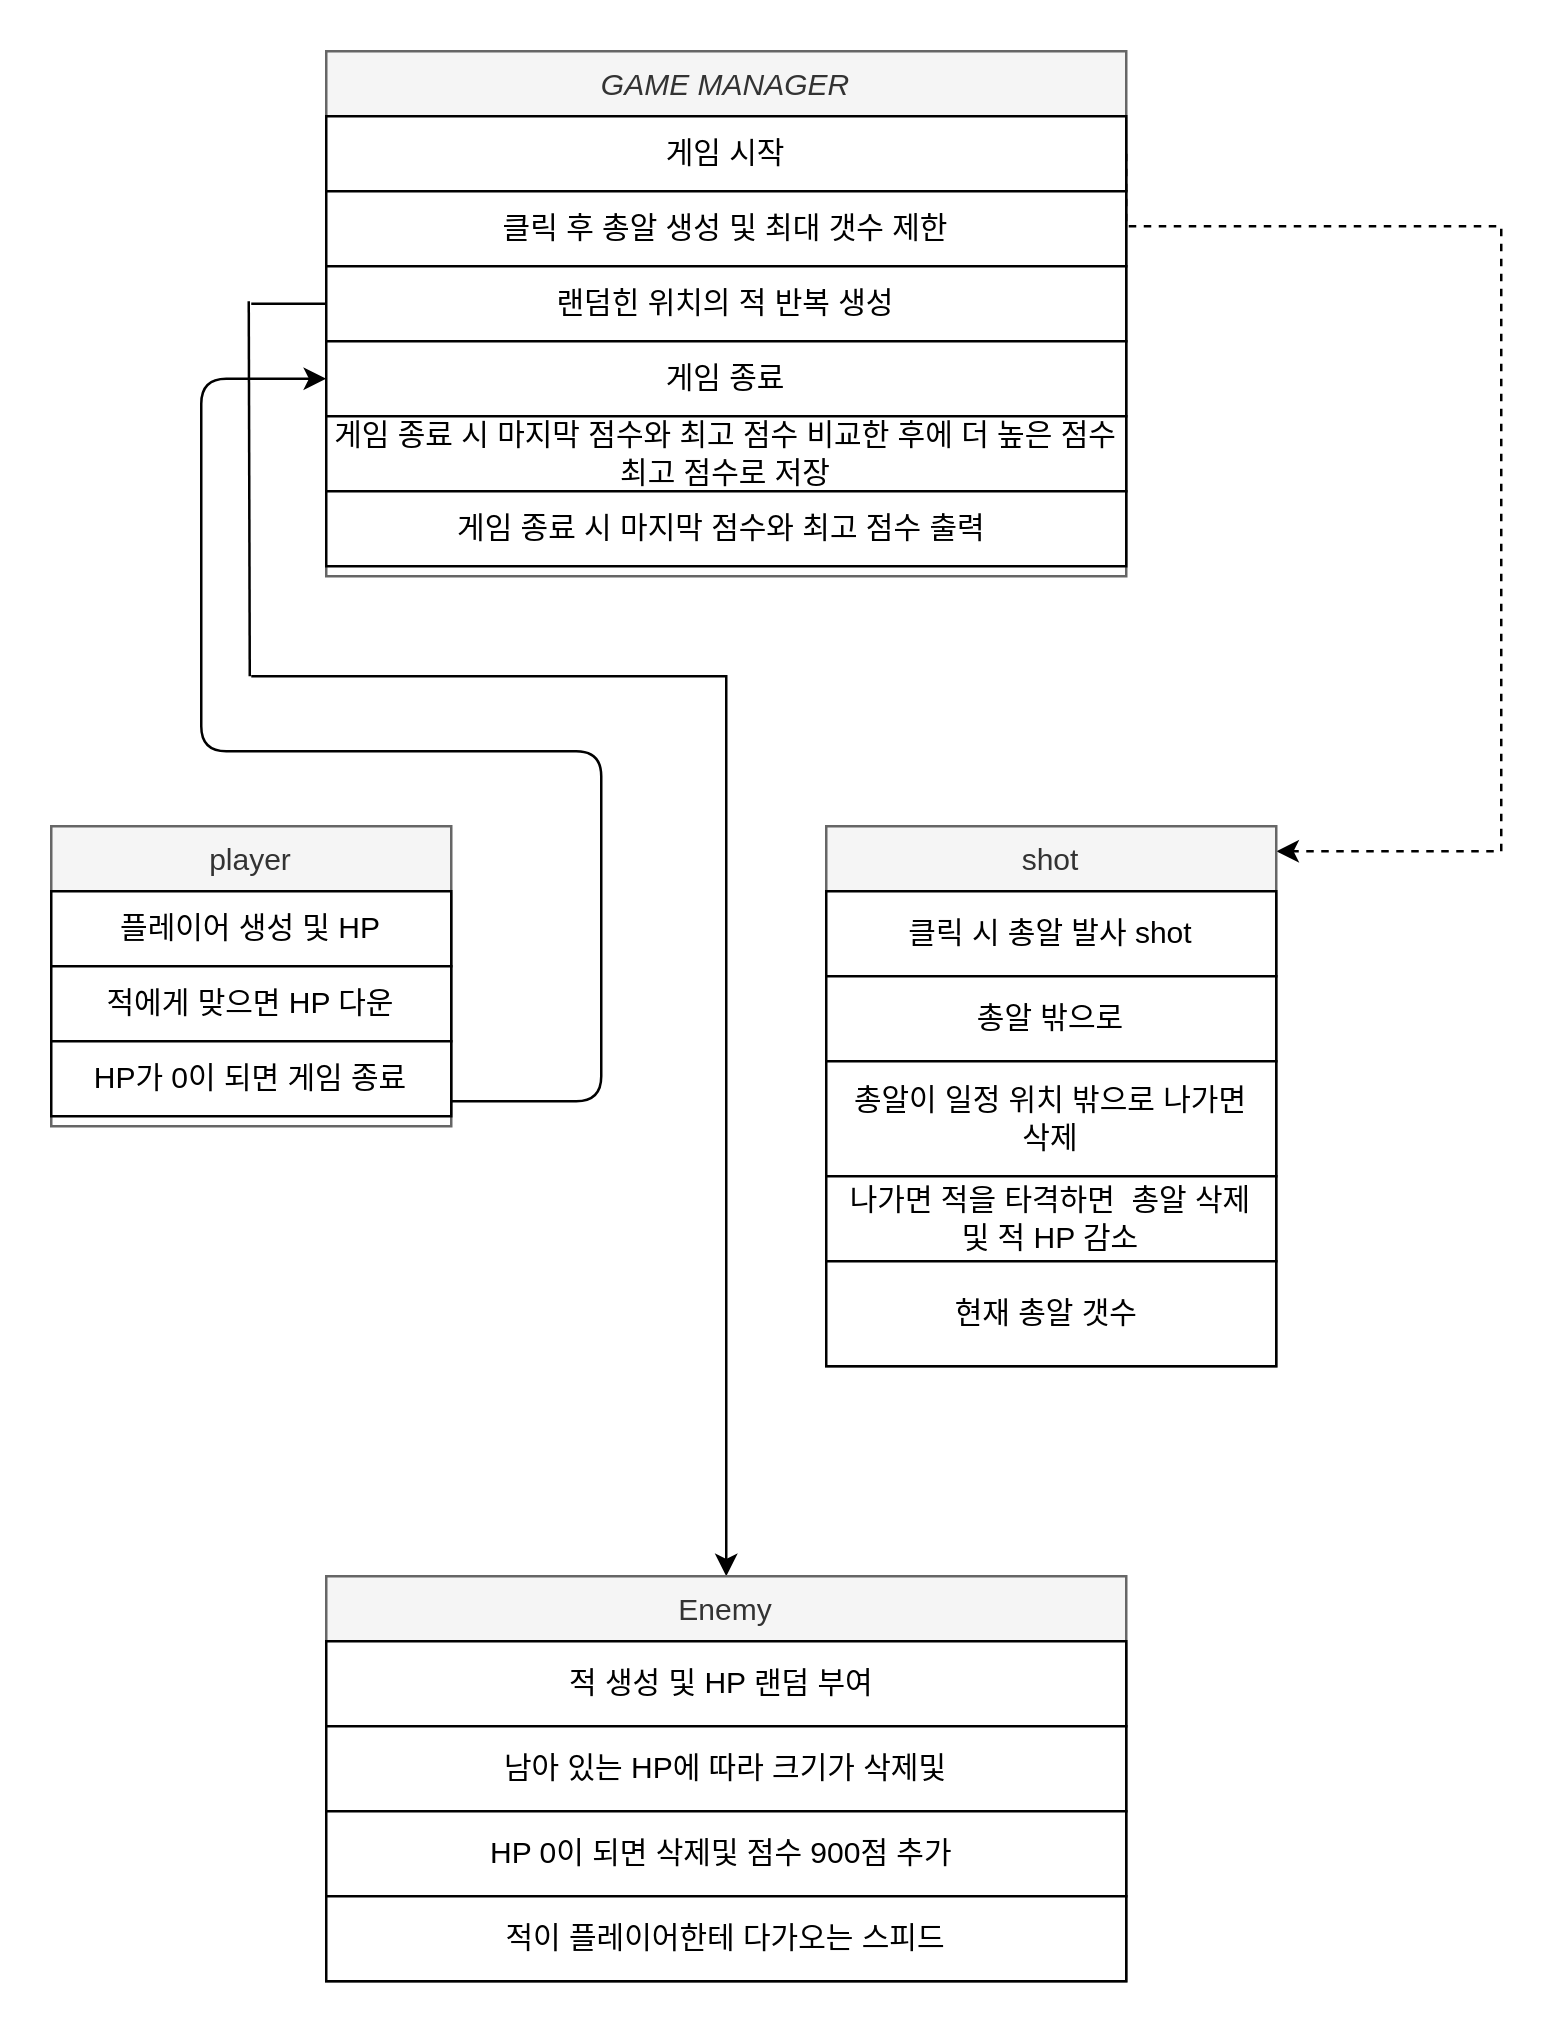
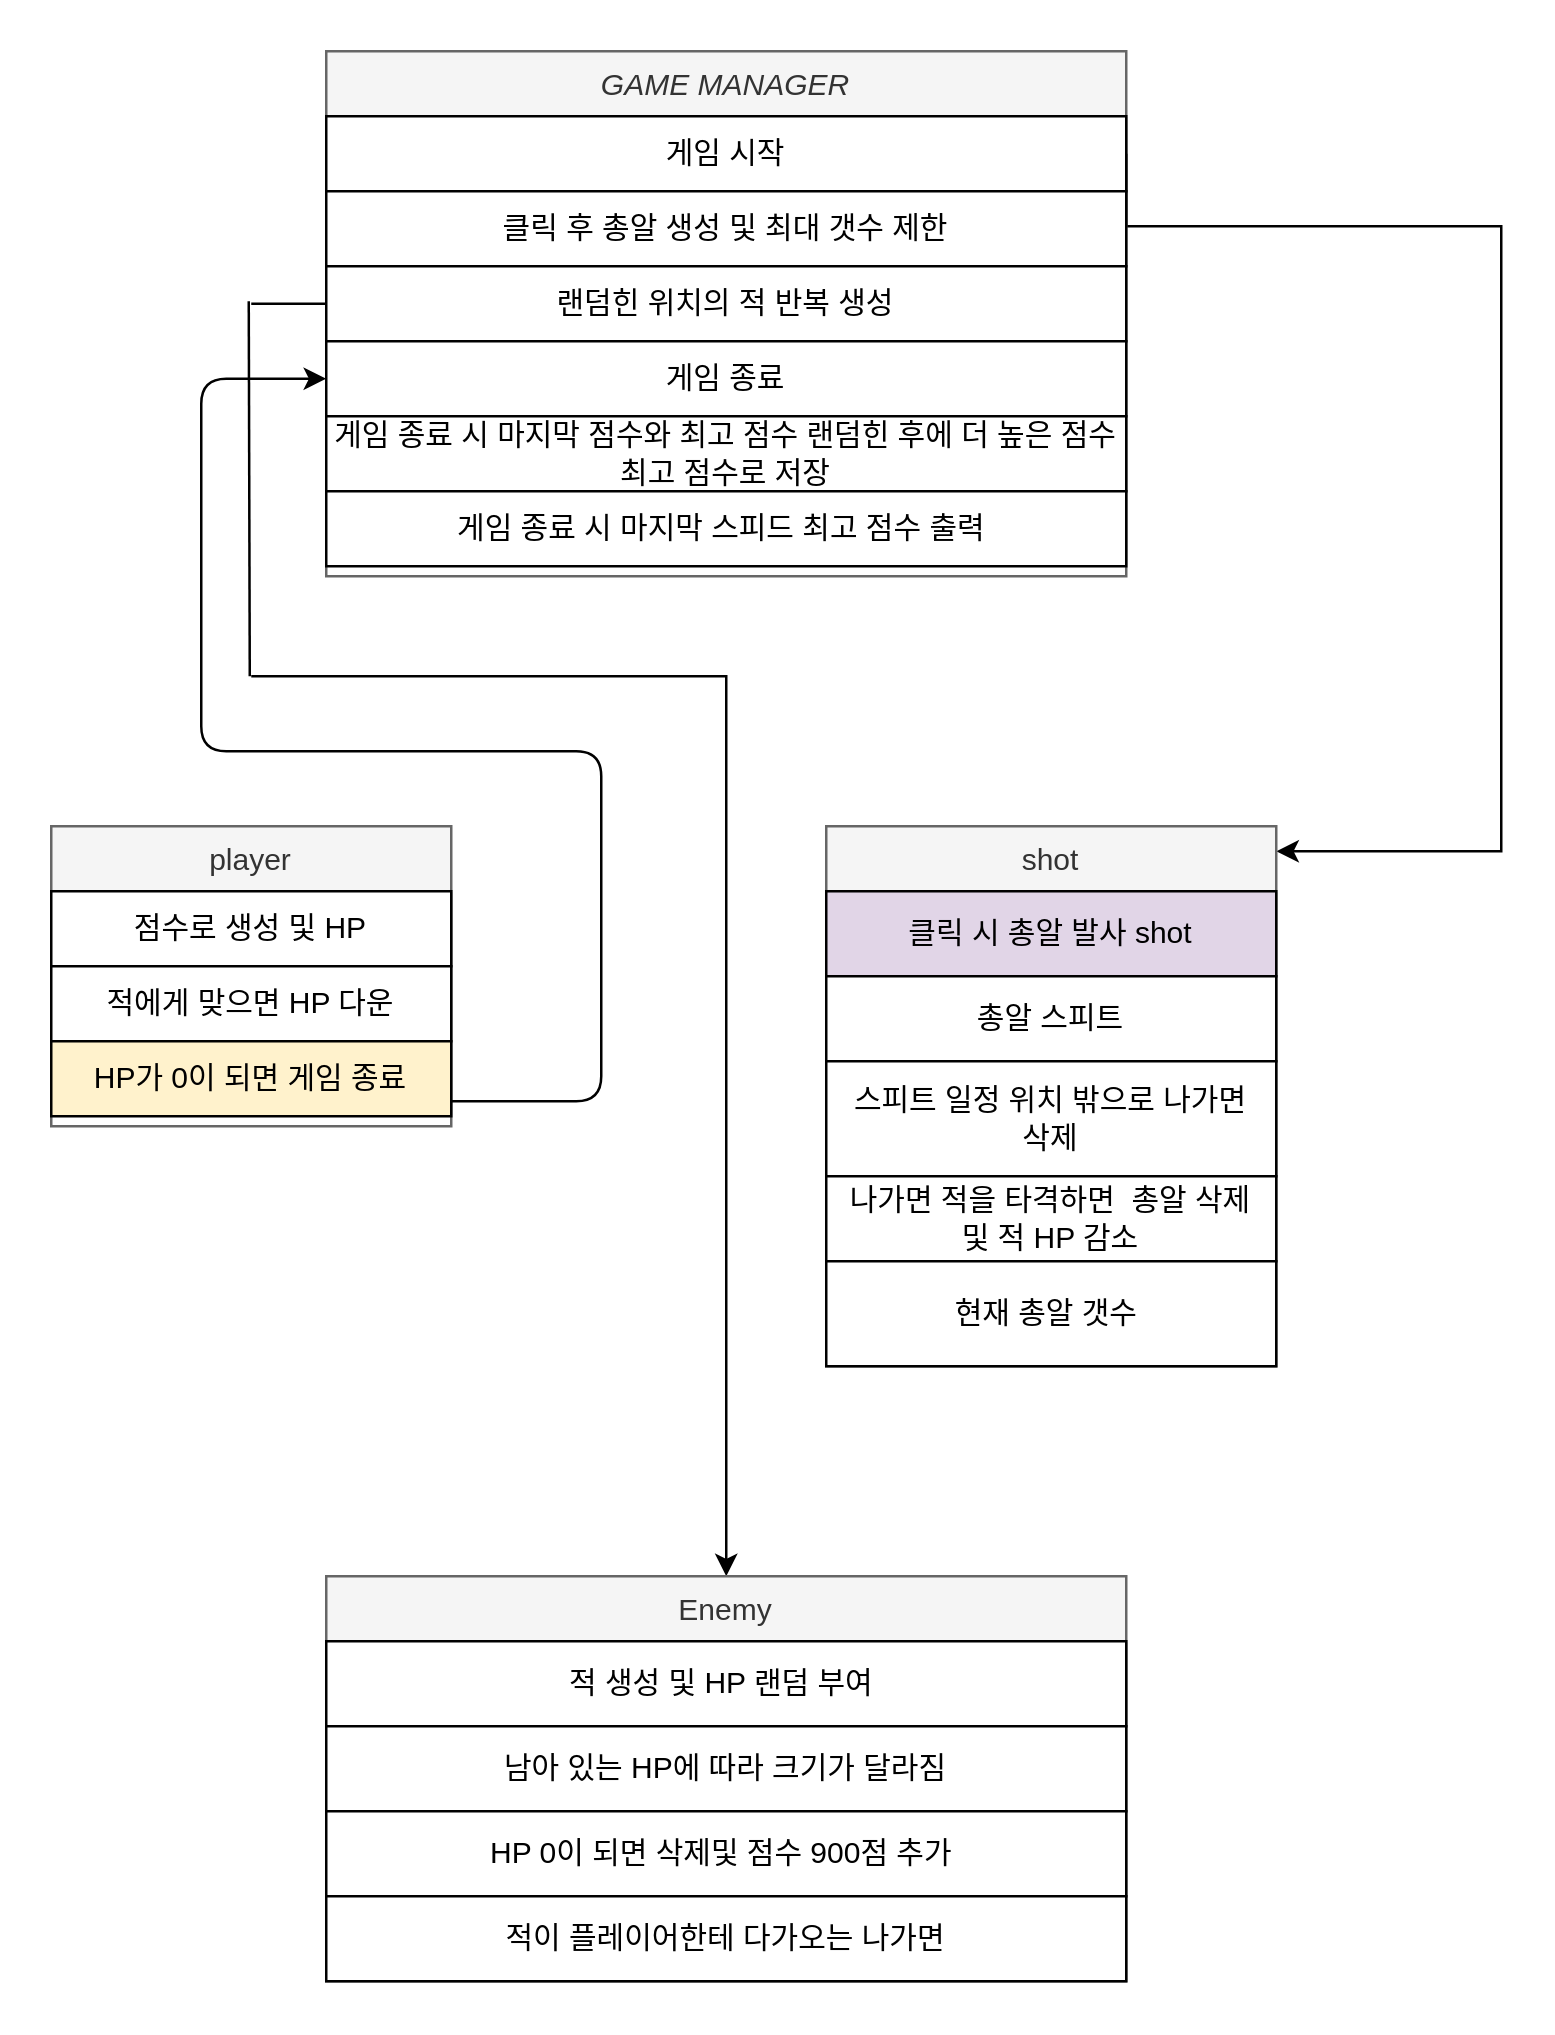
(726, 454) -> (726, 454)
(1501, 455) -> (1501, 455)
(726, 529) -> (726, 529)
(251, 929) -> (251, 929)
(1051, 934) -> (1051, 934)
(1051, 1019) -> (1051, 1019)
(251, 1079) -> (251, 1079)
(1051, 1119) -> (1051, 1119)
(726, 1769) -> (726, 1769)
(726, 1939) -> (726, 1939)
